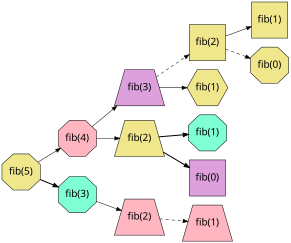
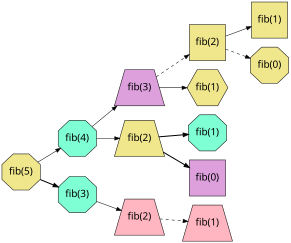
(77, 138) -> (77, 138)
